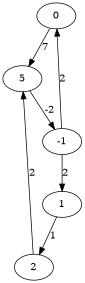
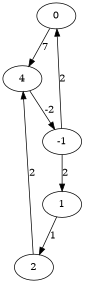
(22, 79) -> (22, 79)
